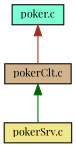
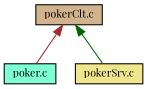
(38, 50) -> (46, 49)
